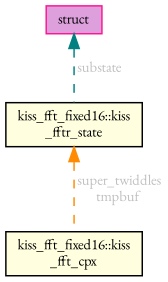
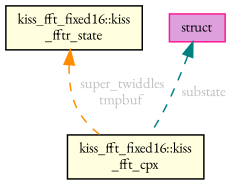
(74, 76) -> (171, 96)
